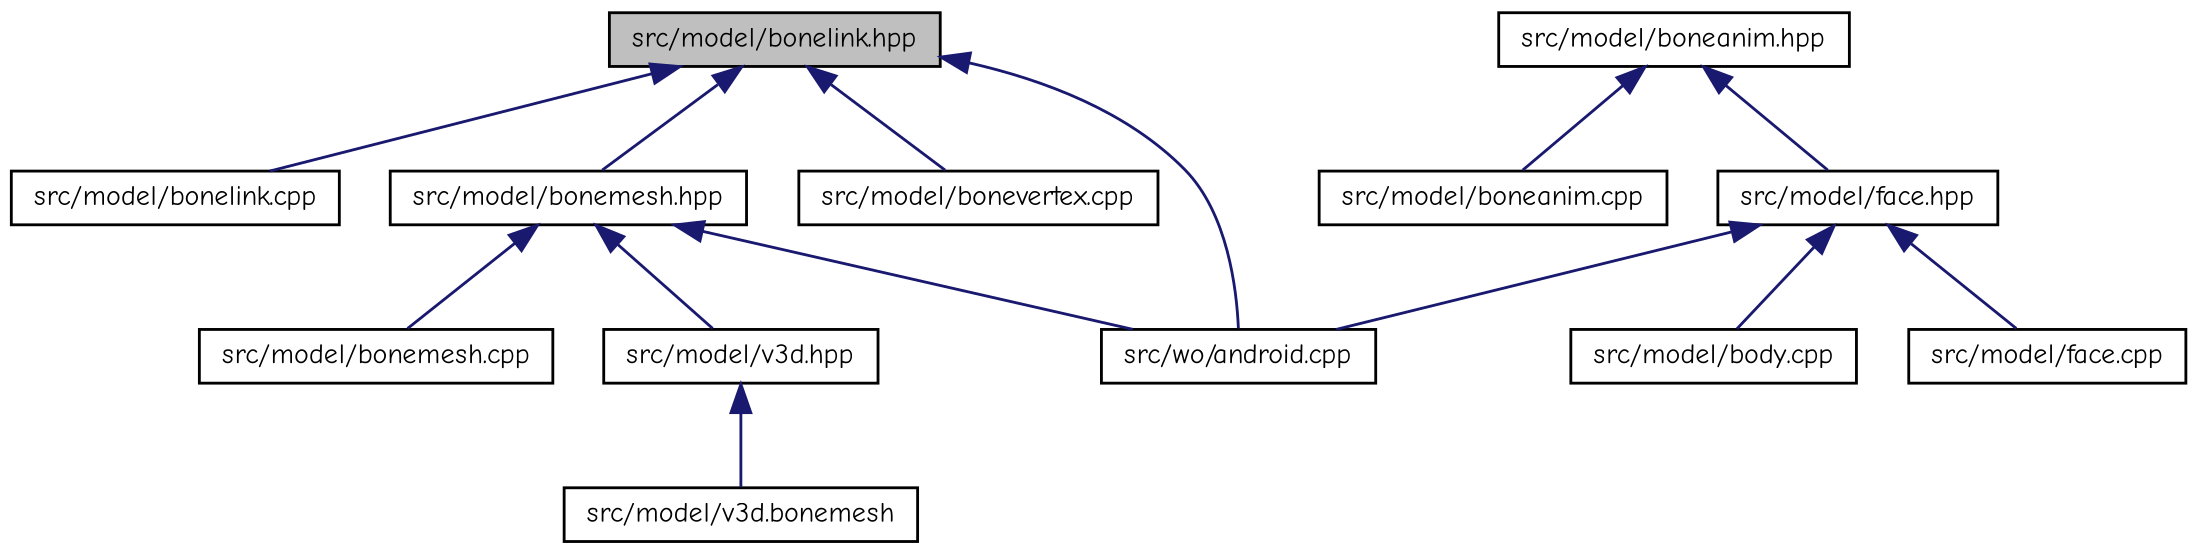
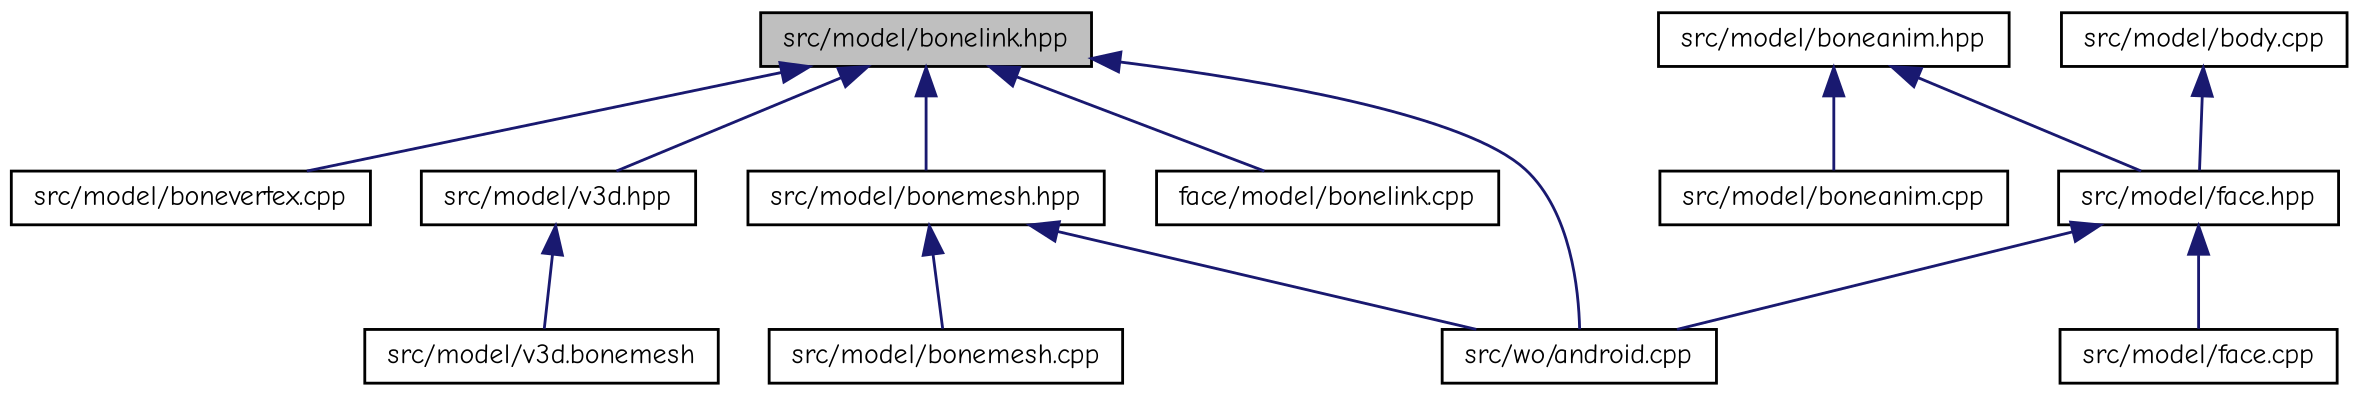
(175, 198) -> (1328, 198)
(665, 286) -> (729, 124)
(1776, 288) -> (2201, 134)
